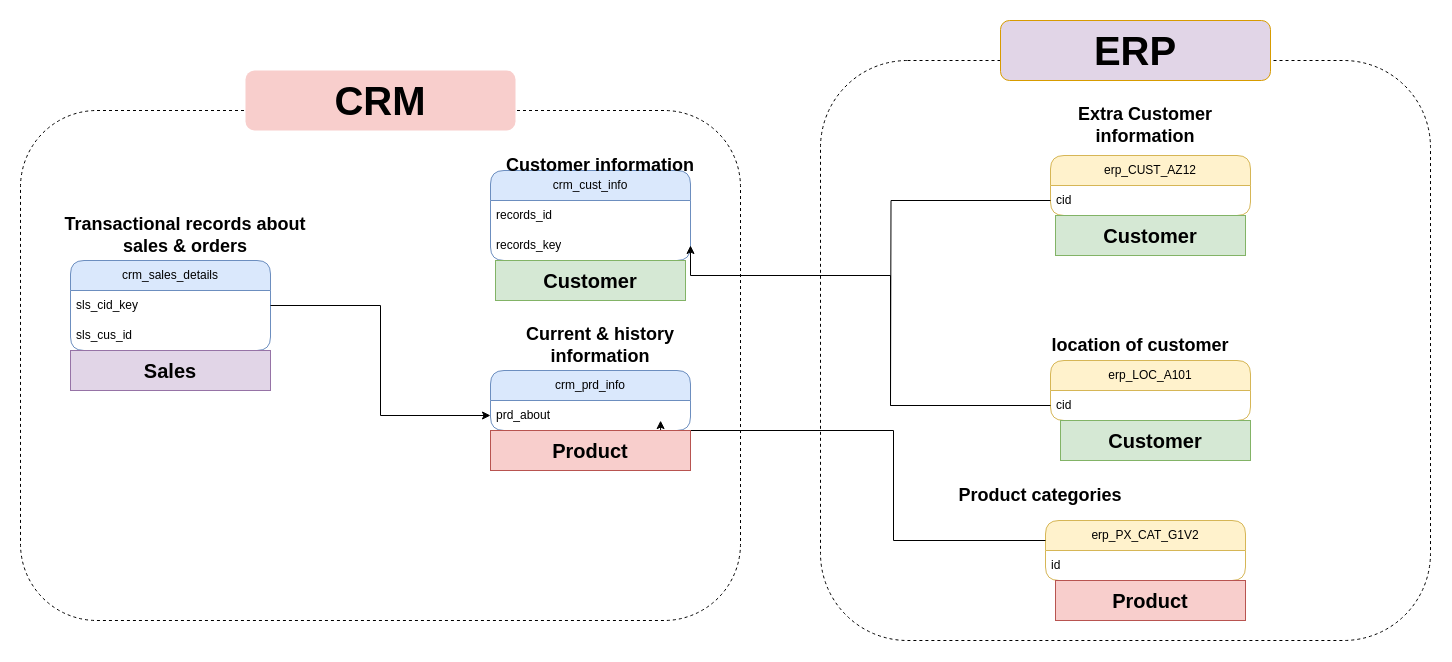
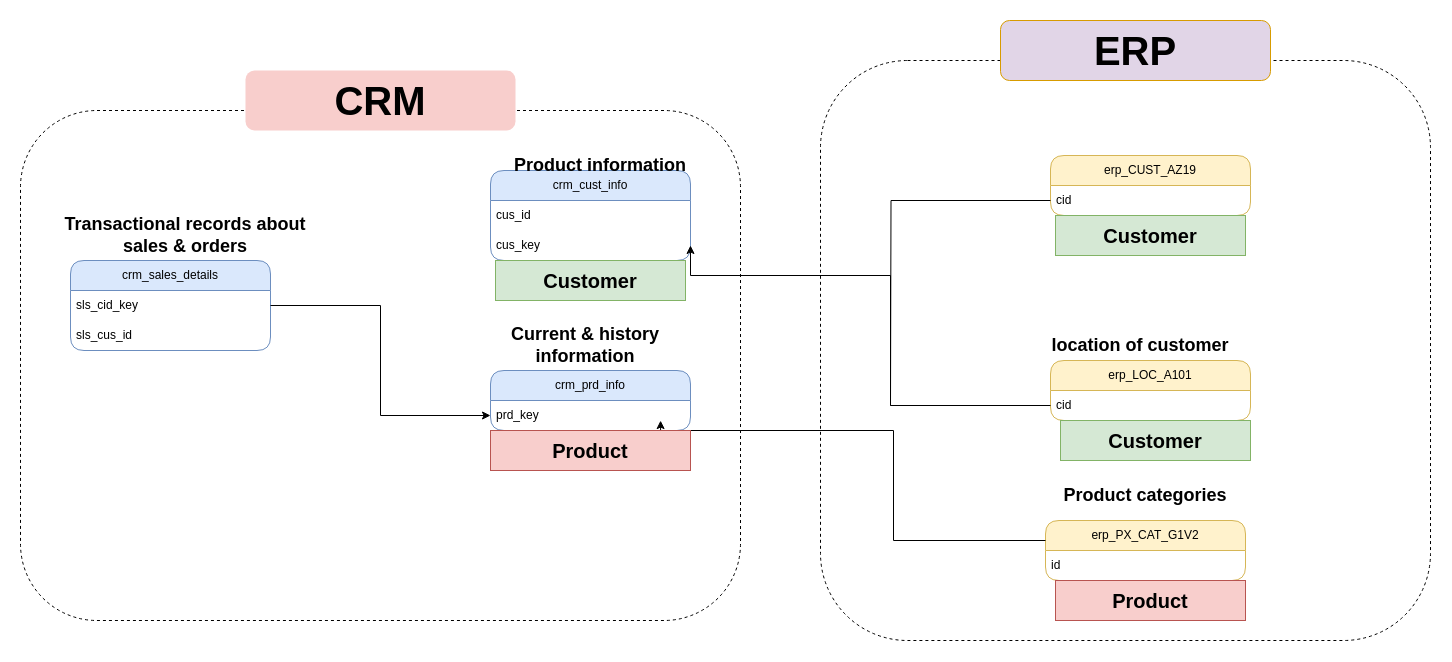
(1146, 126) -> none
(601, 166) -> (601, 166)
(1151, 171) -> (1151, 171)
(529, 216) -> (515, 216)
(533, 246) -> (520, 246)
(601, 346) -> (586, 346)
(171, 371) -> none
(527, 416) -> (520, 416)
(1041, 496) -> (1146, 496)
